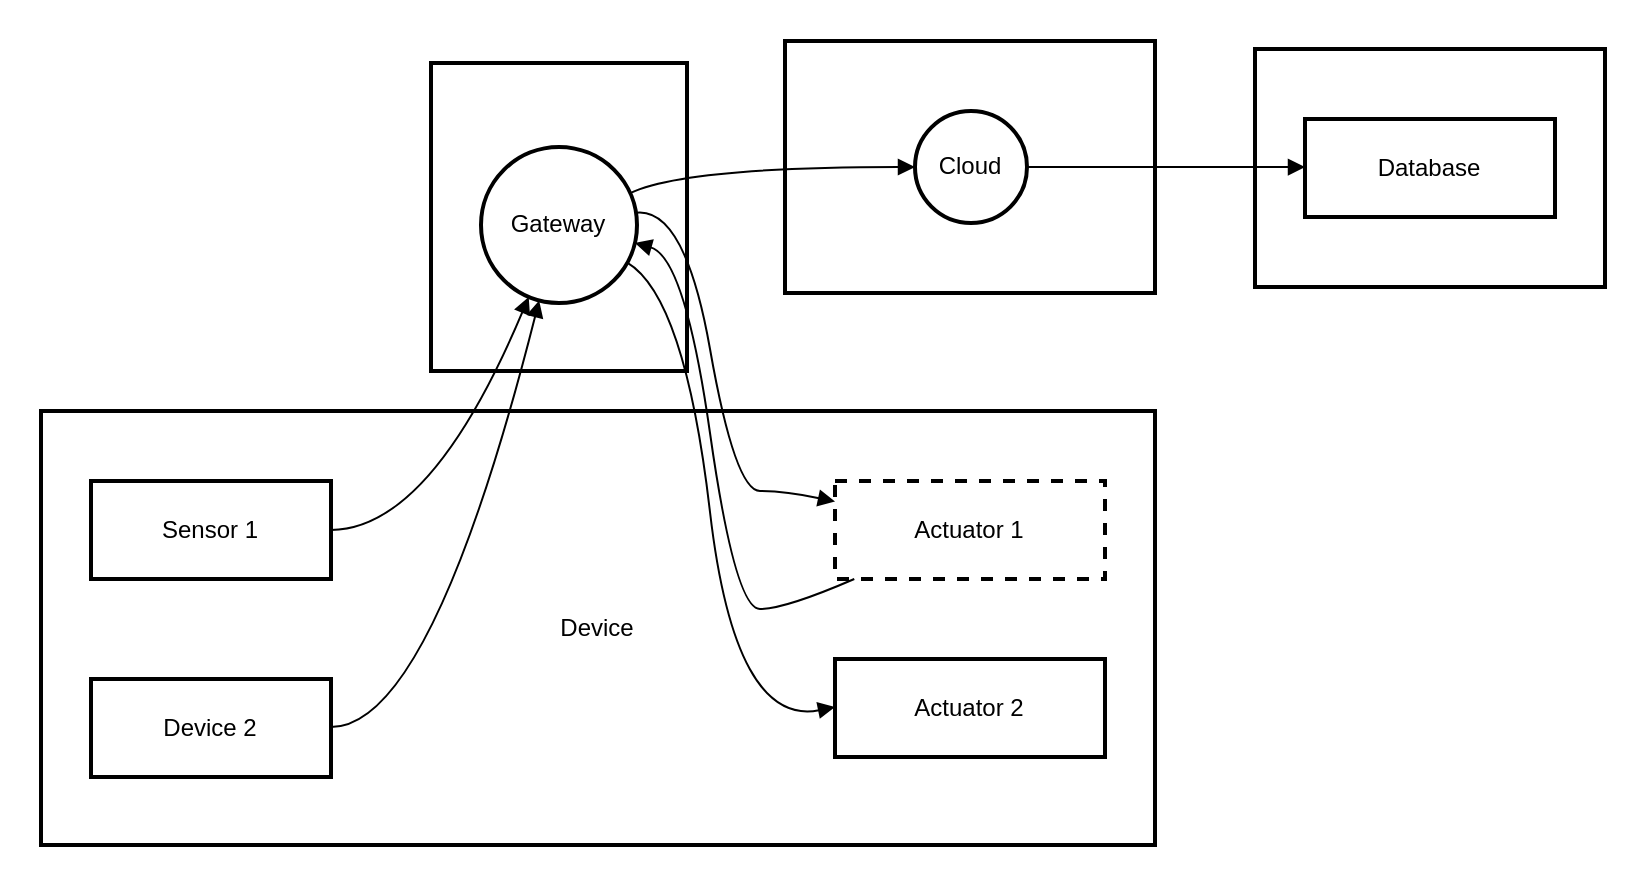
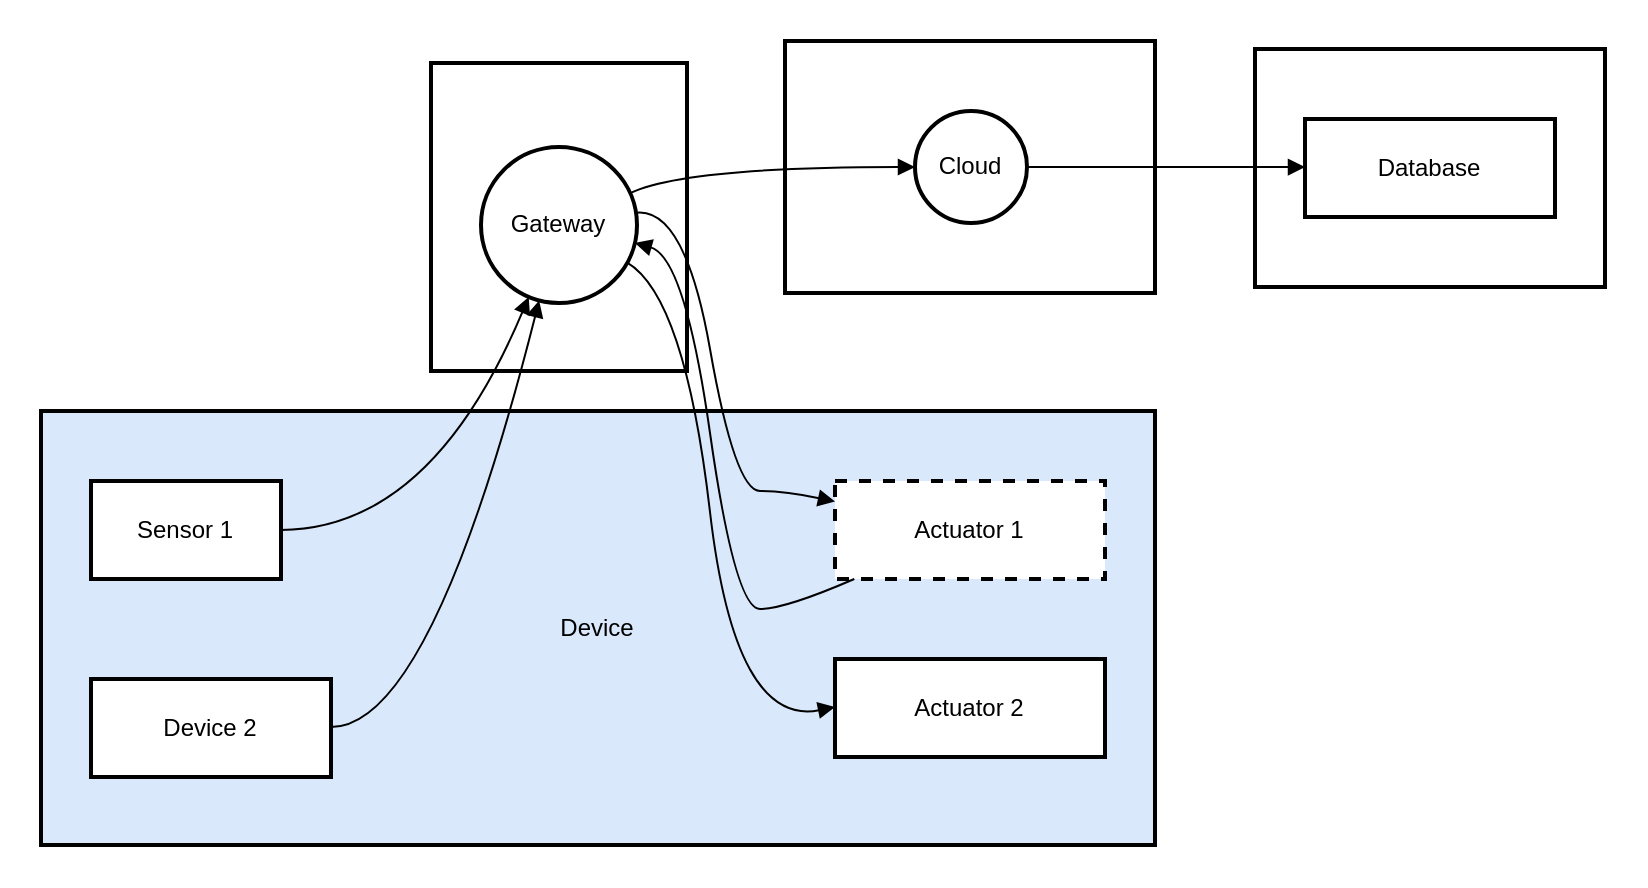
(211, 530) -> (186, 530)
(598, 628) -> (598, 628)
